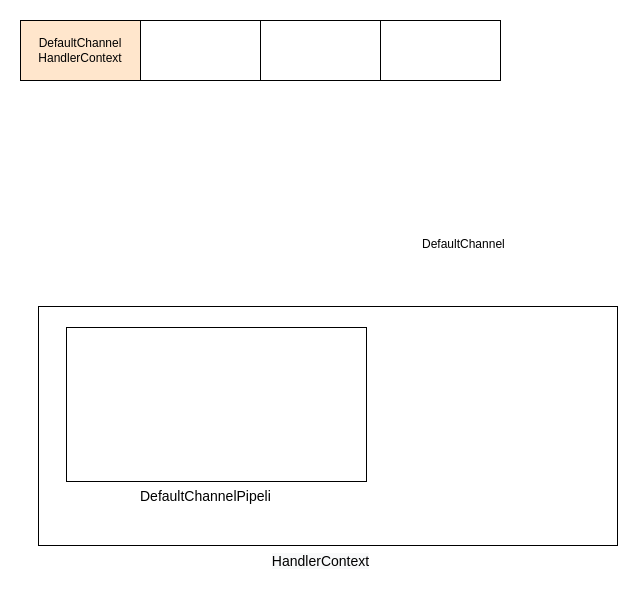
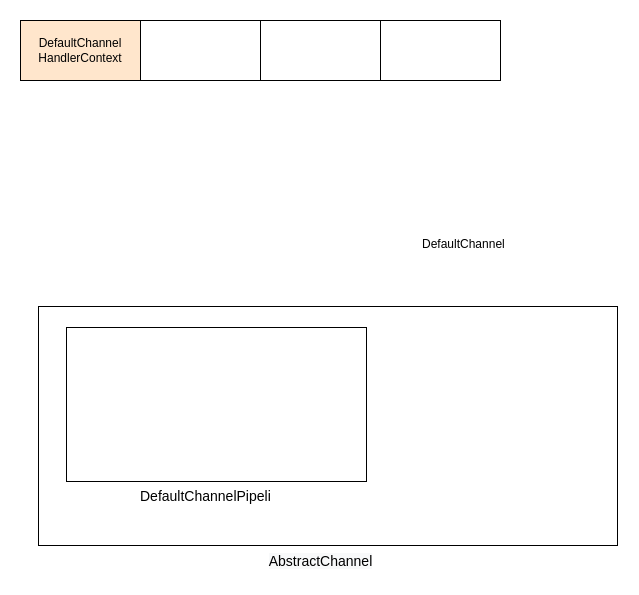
(321, 553) -> (321, 553)
